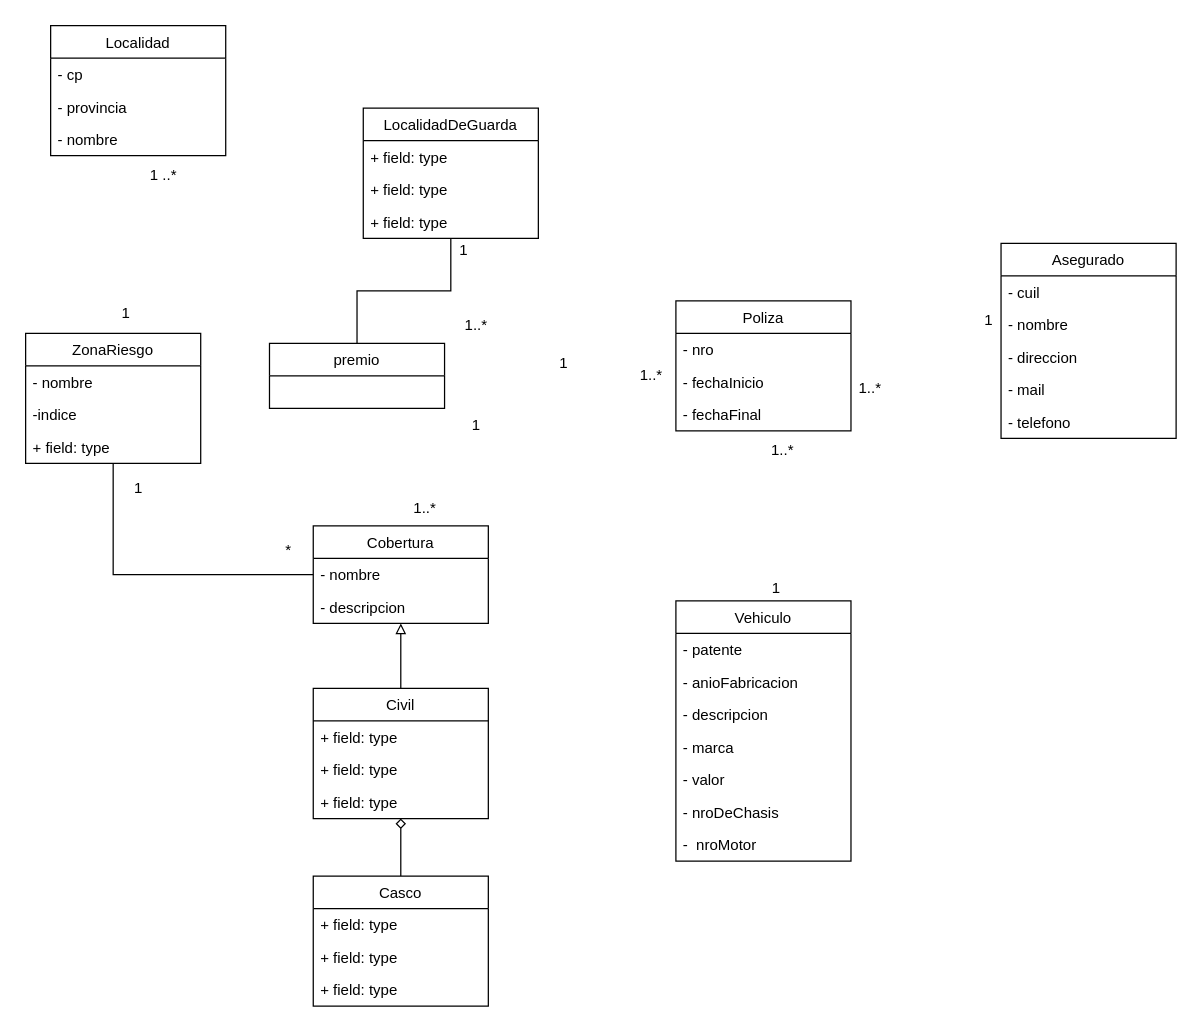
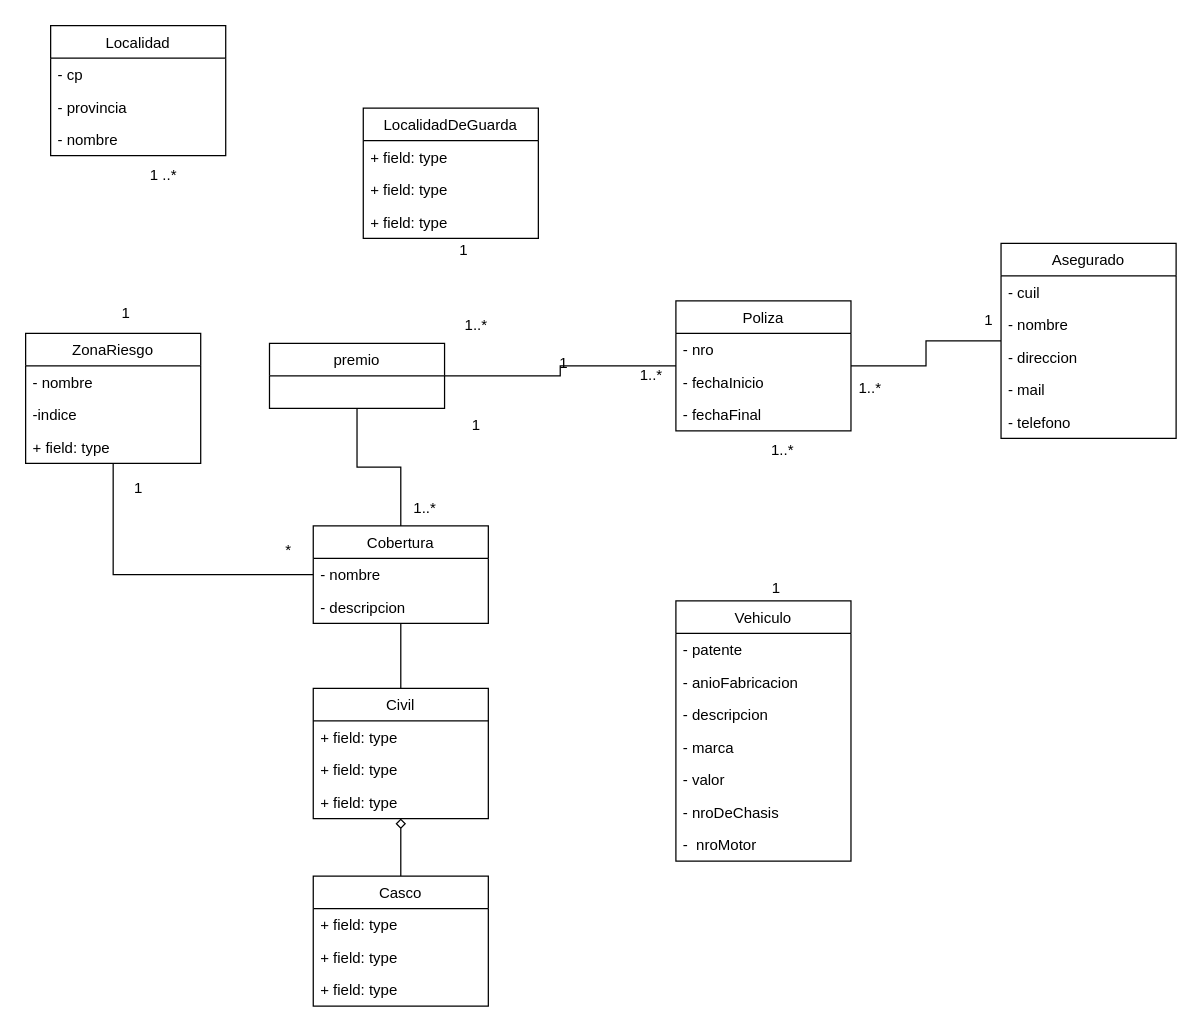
(405, 291) -> none
none -> (926, 353)
none -> (560, 371)
none -> (377, 467)
(401, 634) -> (401, 630)
